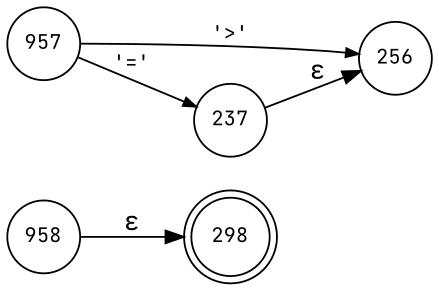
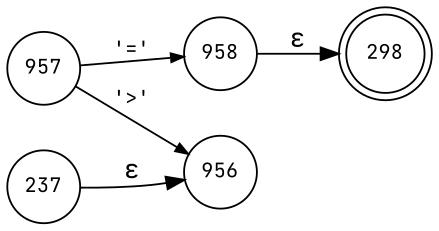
(395, 58) -> (220, 172)
(131, 79) -> (125, 62)
